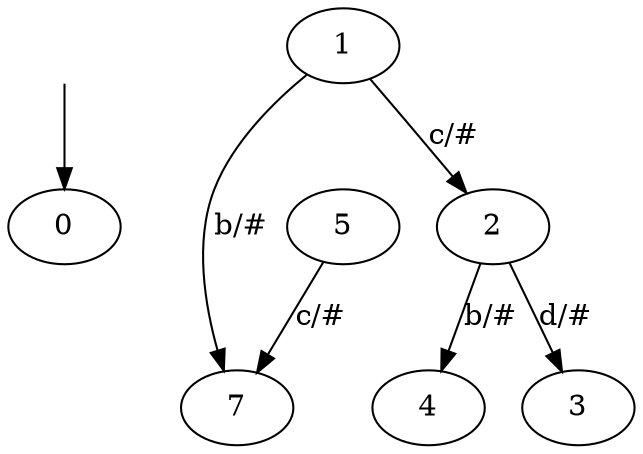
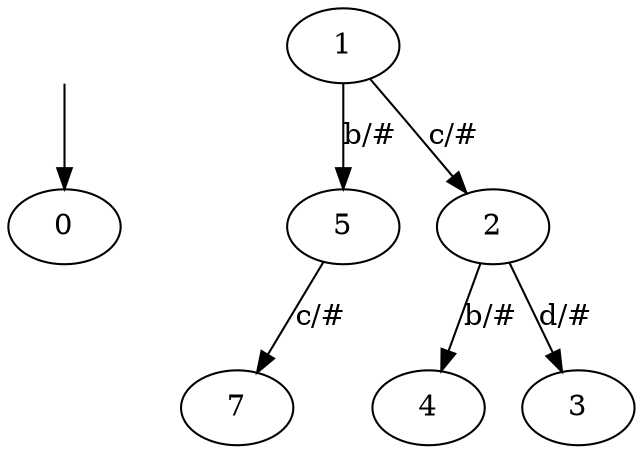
(212, 196) -> (343, 126)
